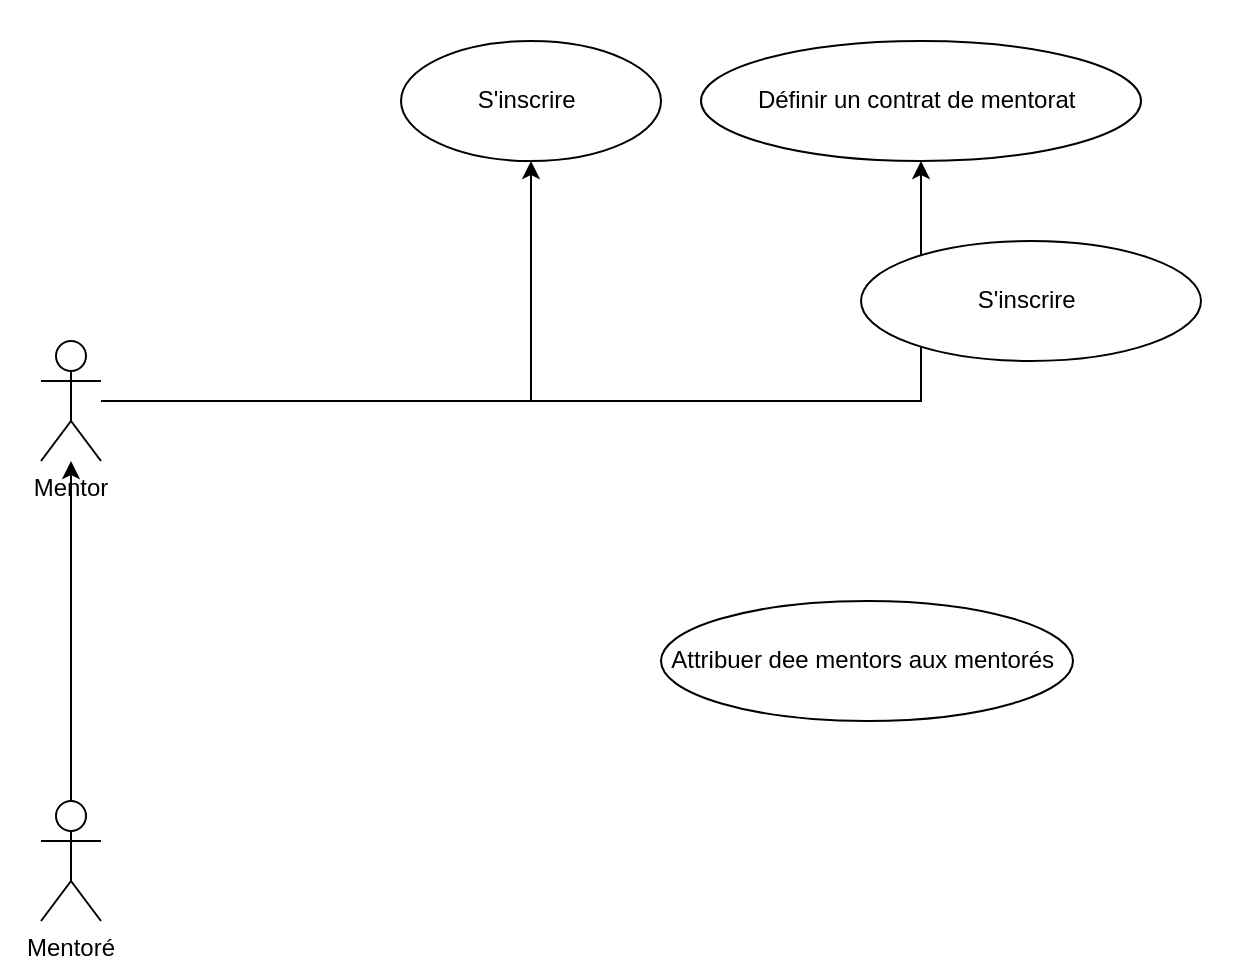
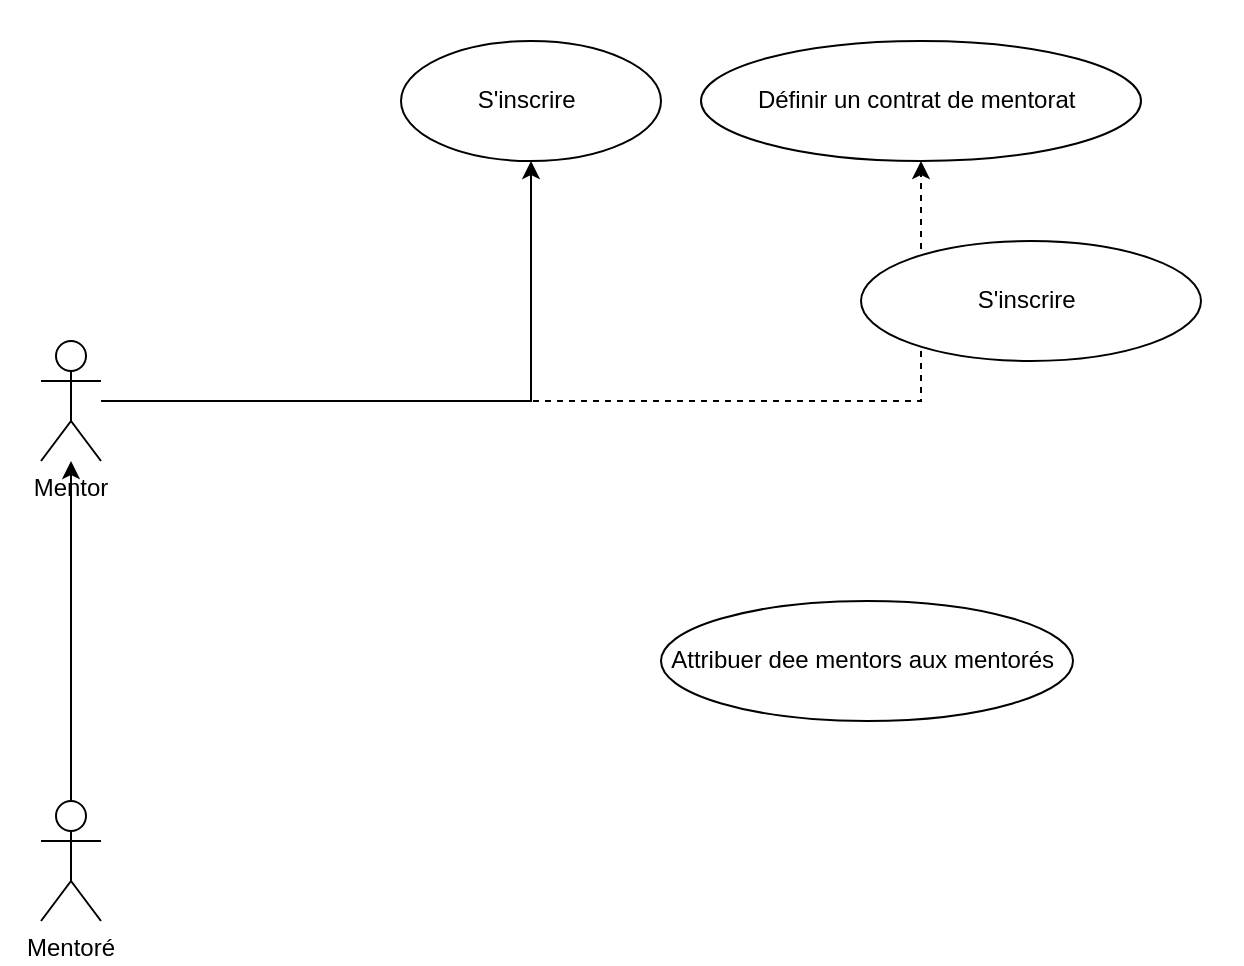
(755, 401) -> (755, 401)
